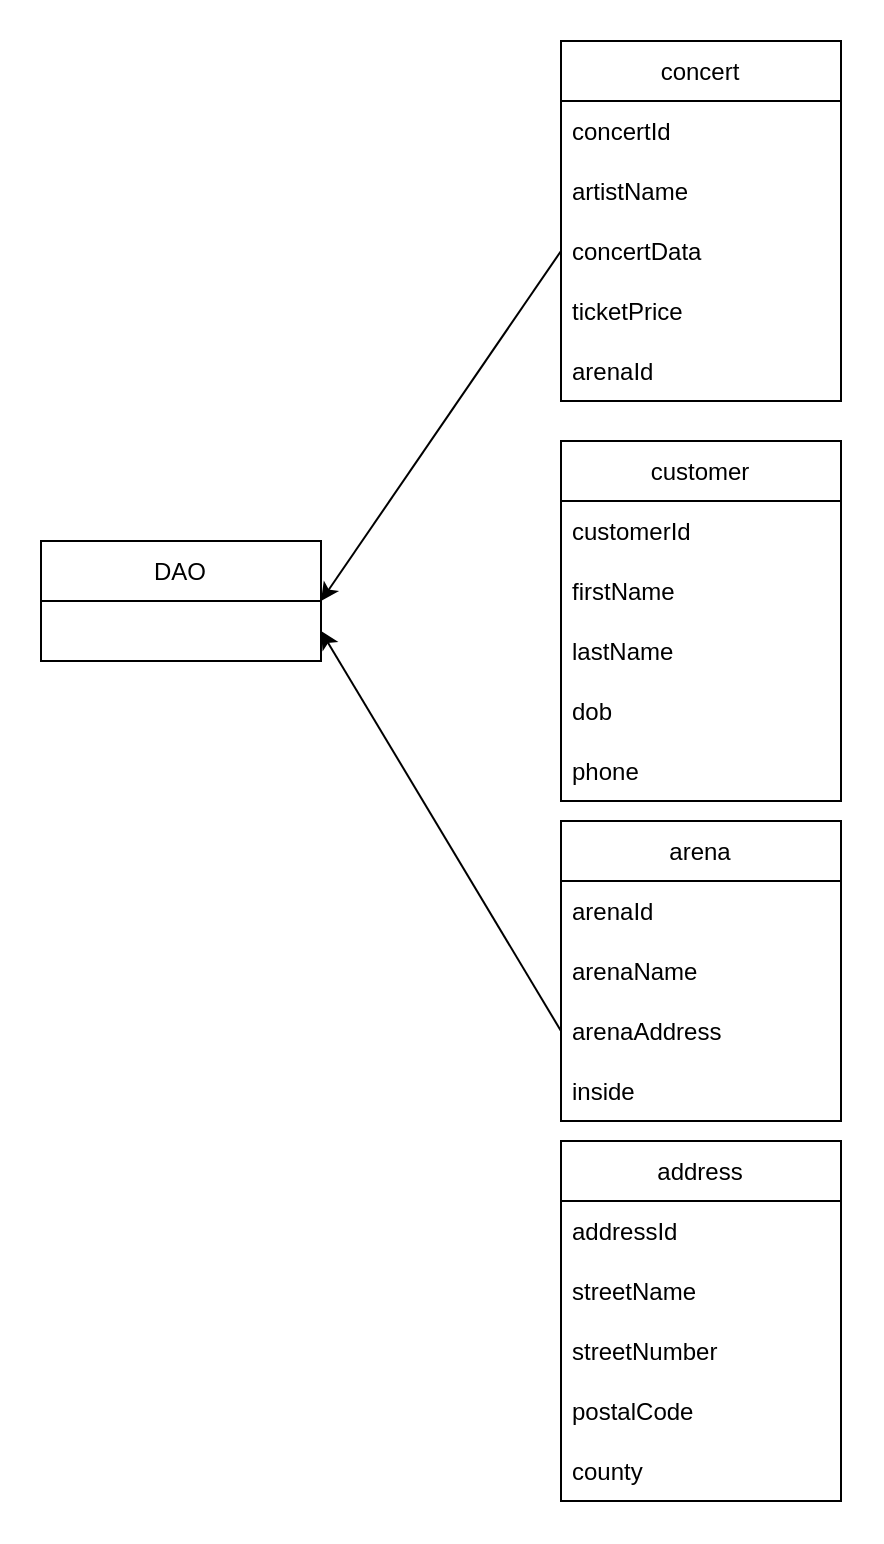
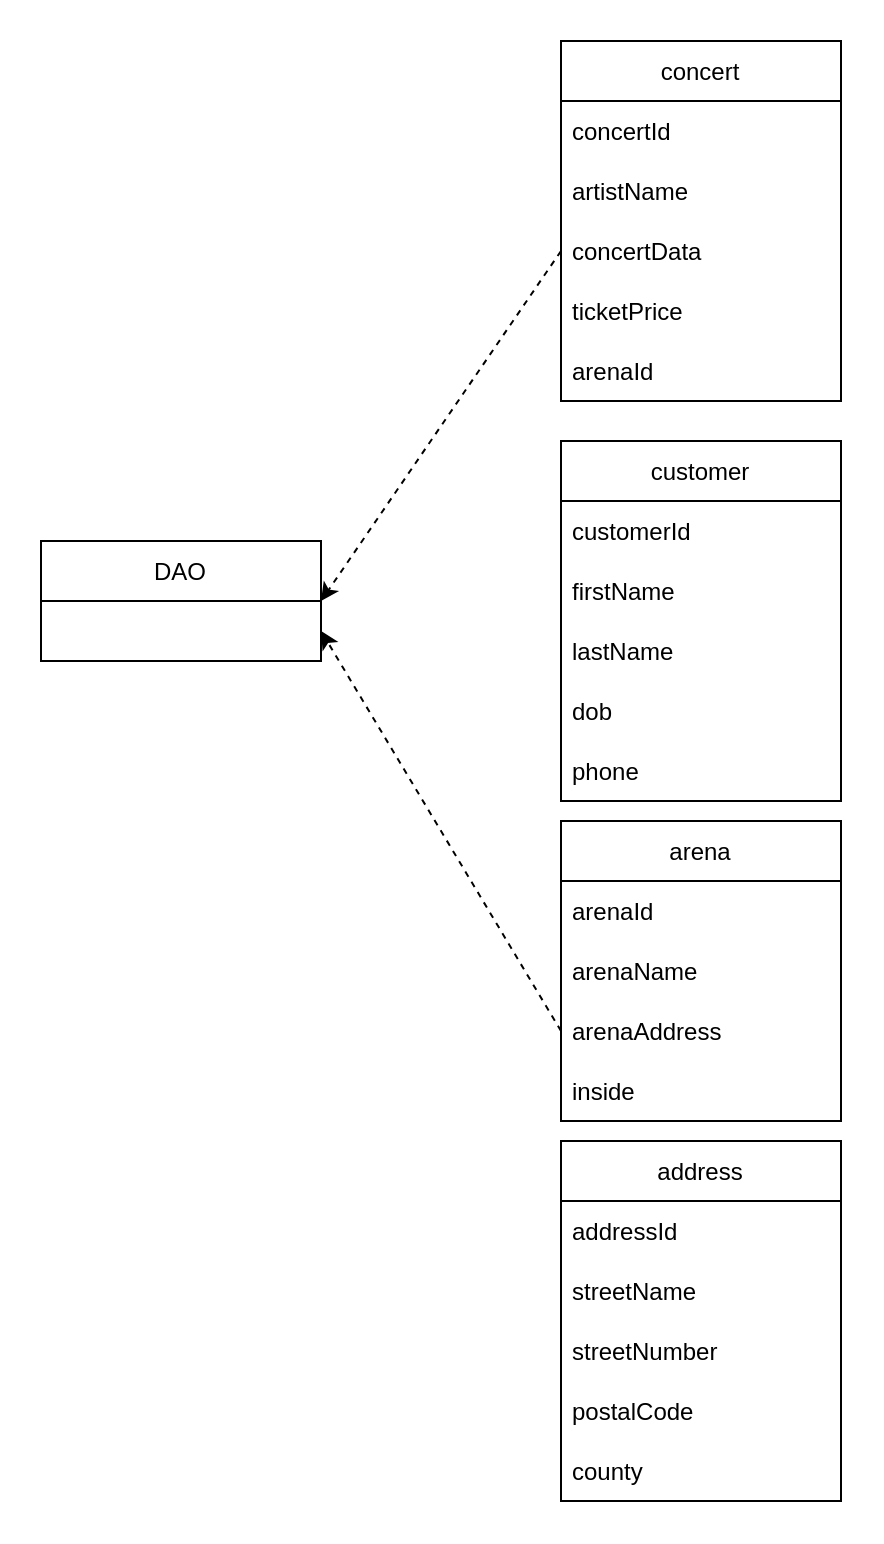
(444, 422) -> (444, 422)
(443, 834) -> (443, 834)
